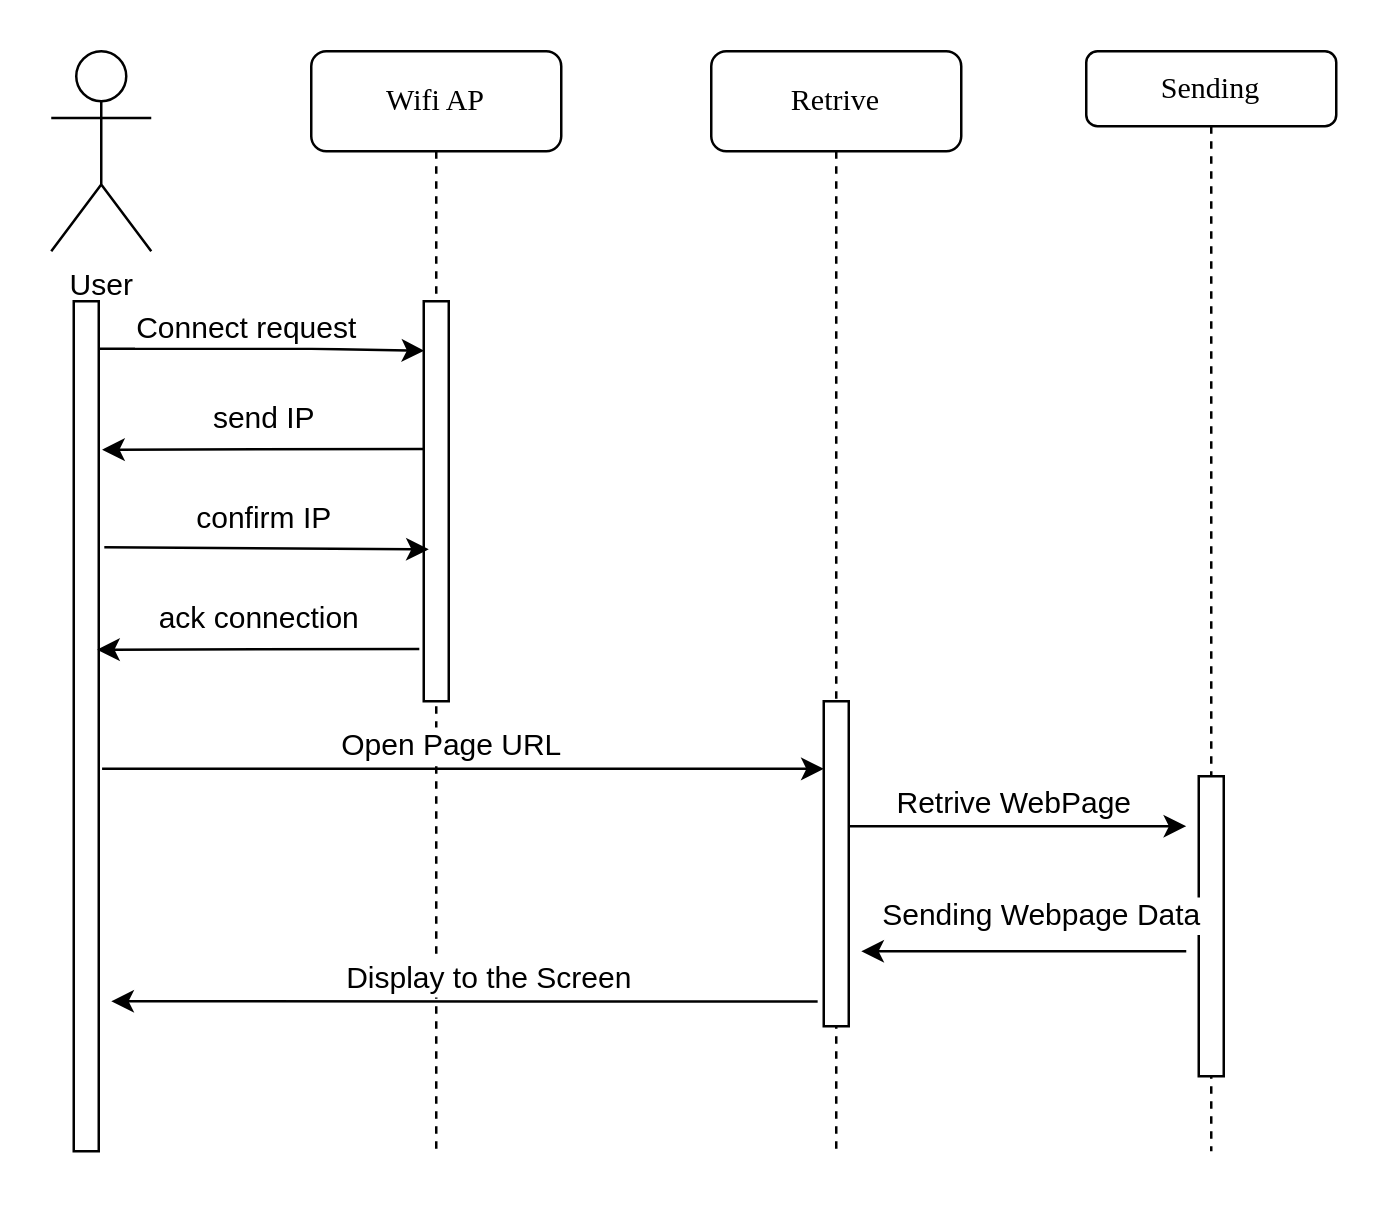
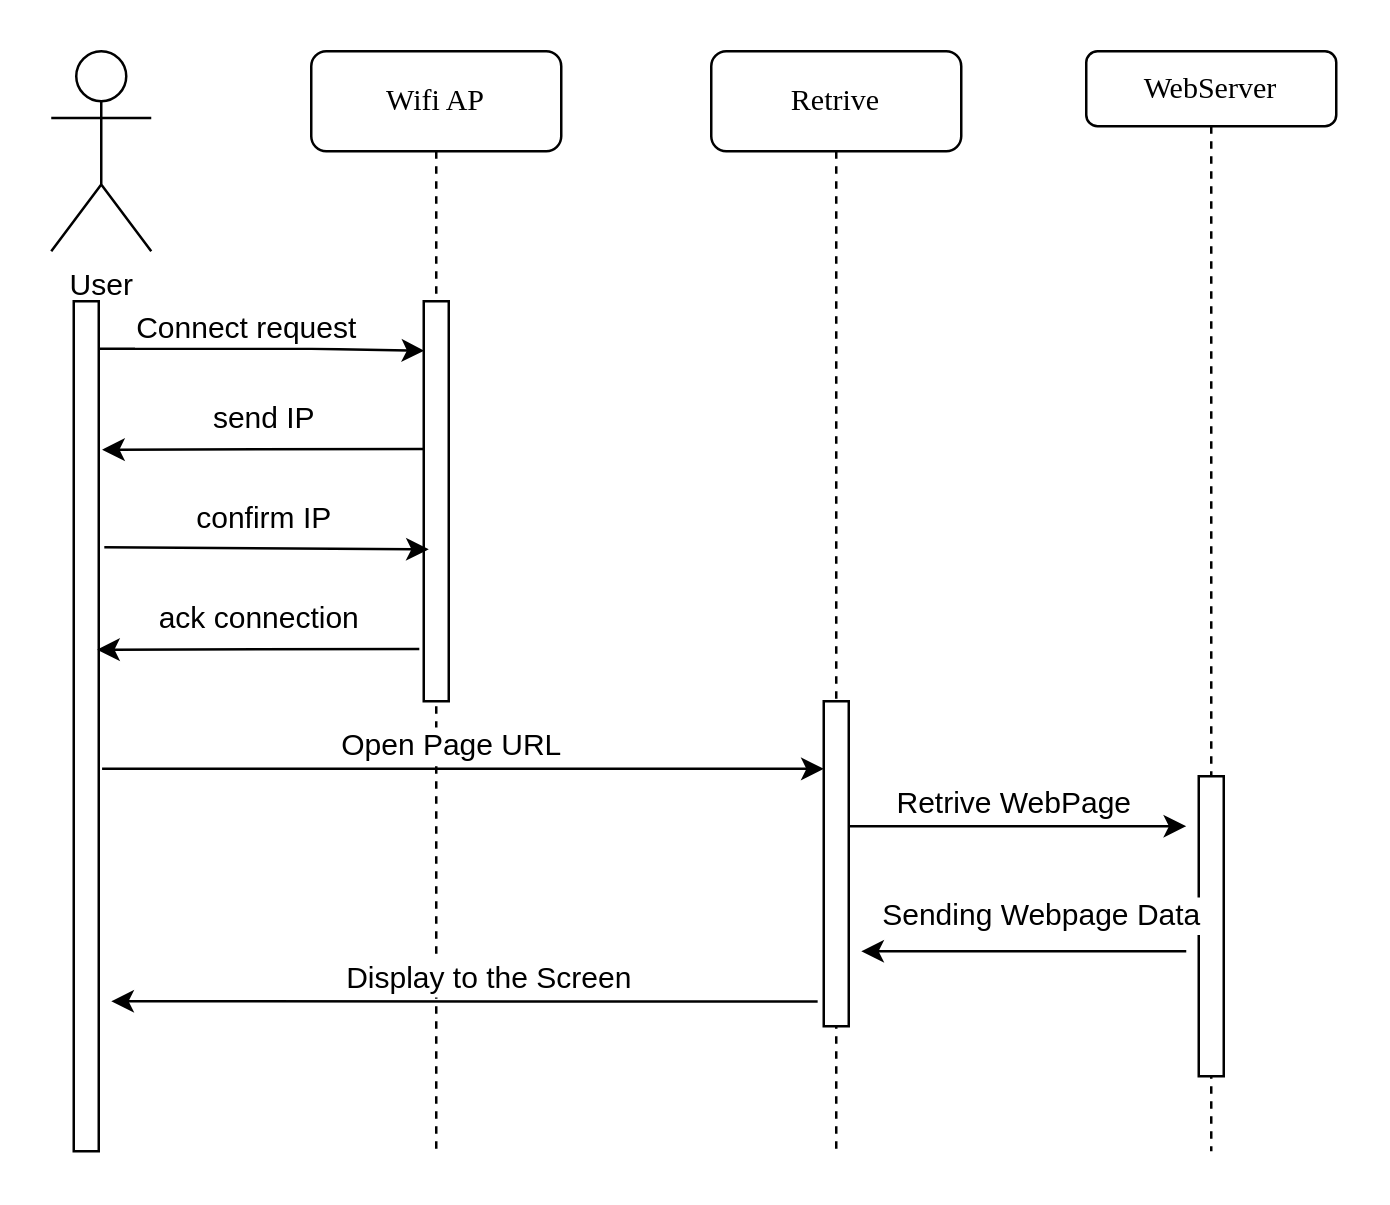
(1211, 89) -> (1211, 89)
